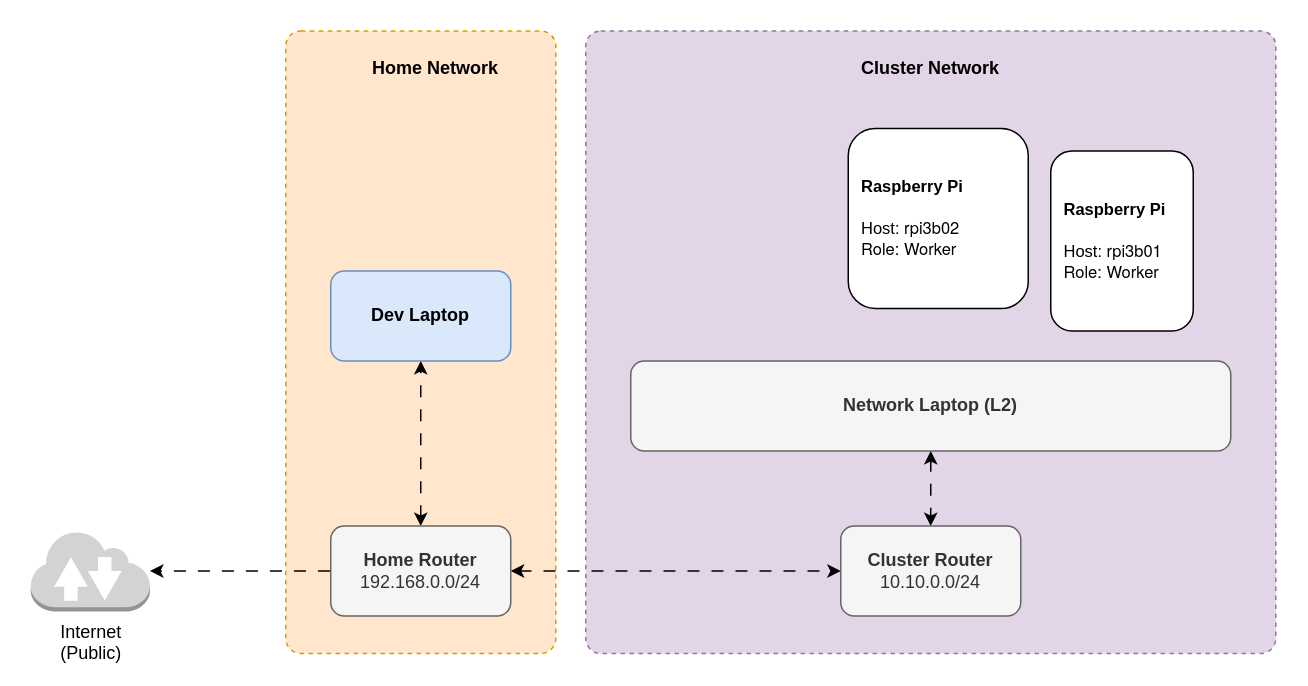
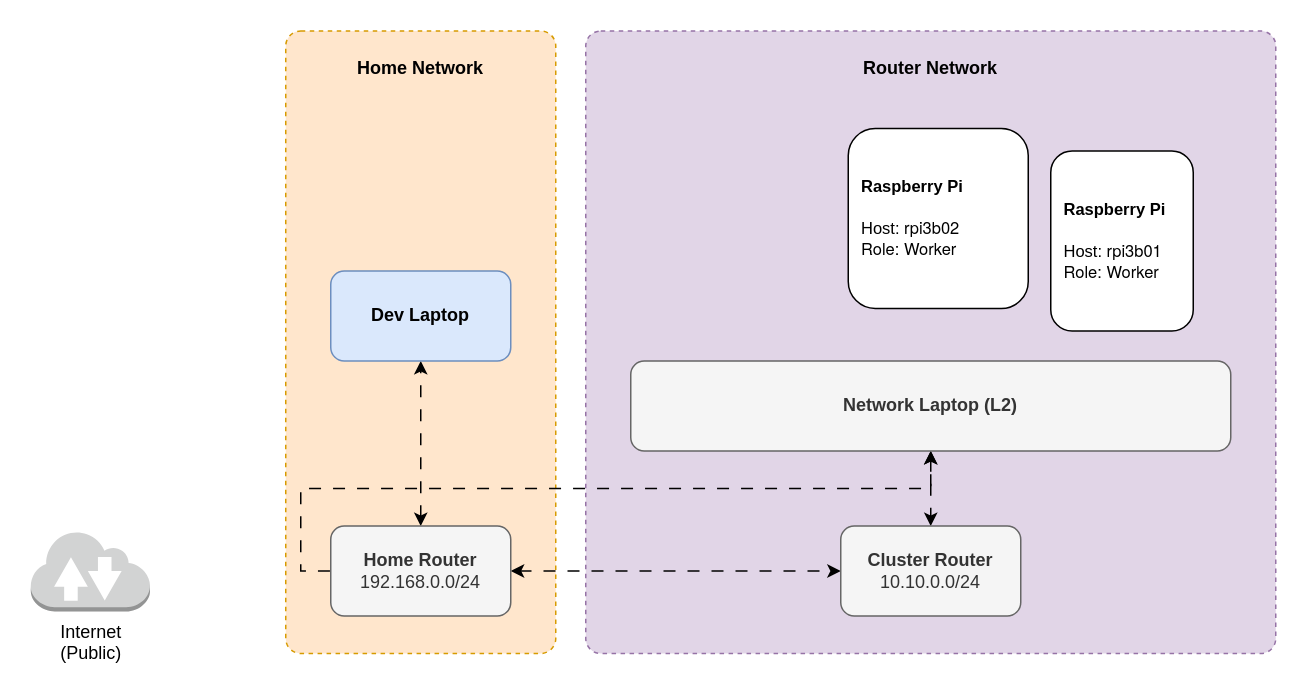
(436, 68) -> (421, 68)
(931, 68) -> (931, 68)
(276, 571) -> (301, 546)
